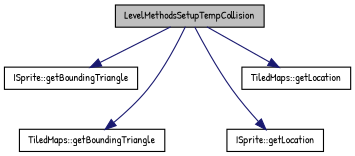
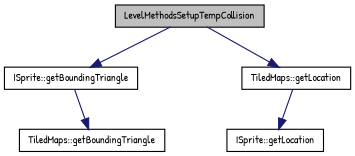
(223, 76) -> (288, 104)
(155, 79) -> (80, 104)
